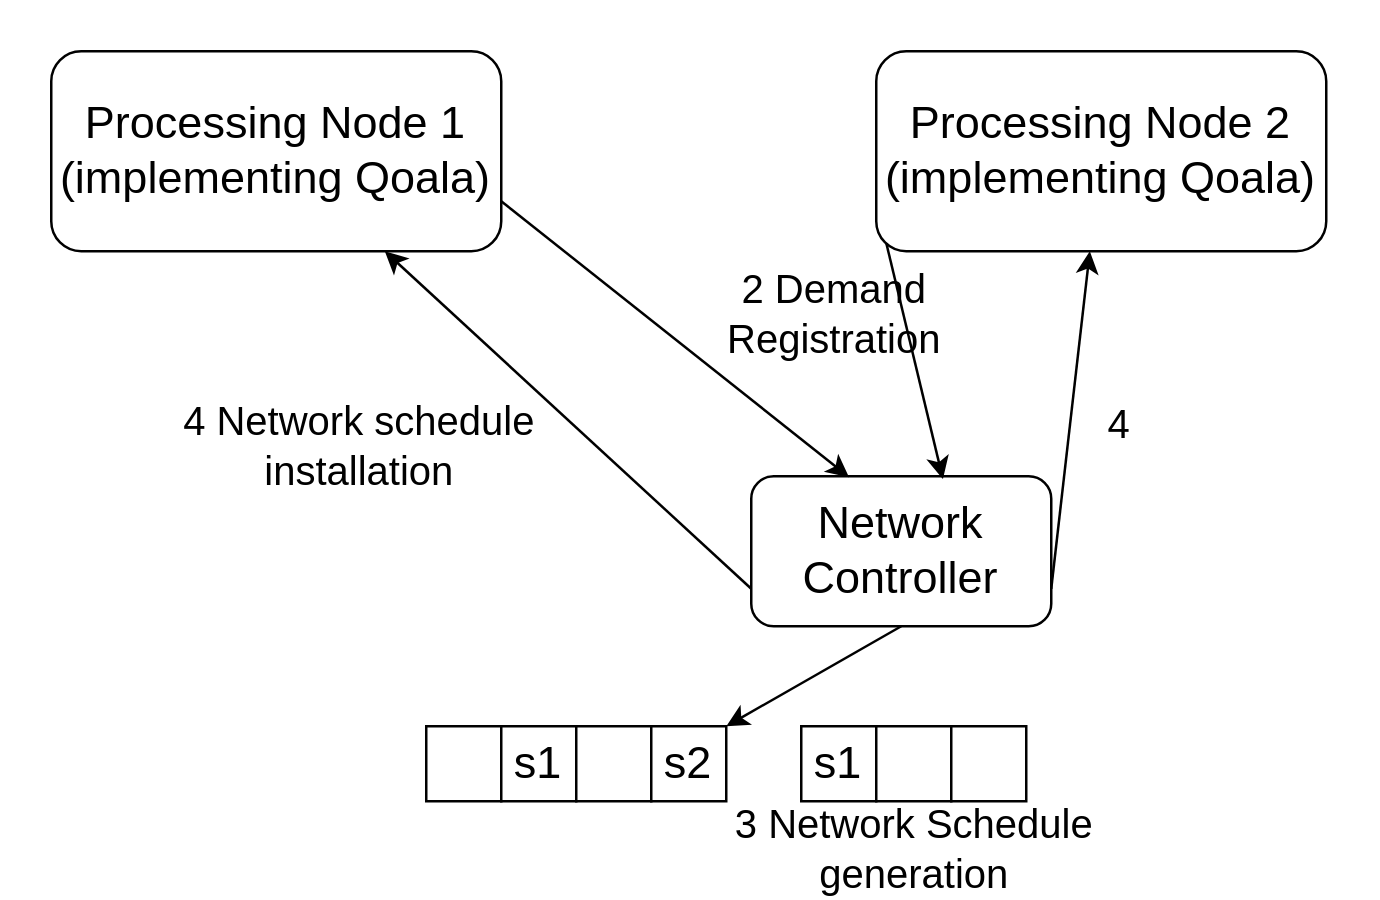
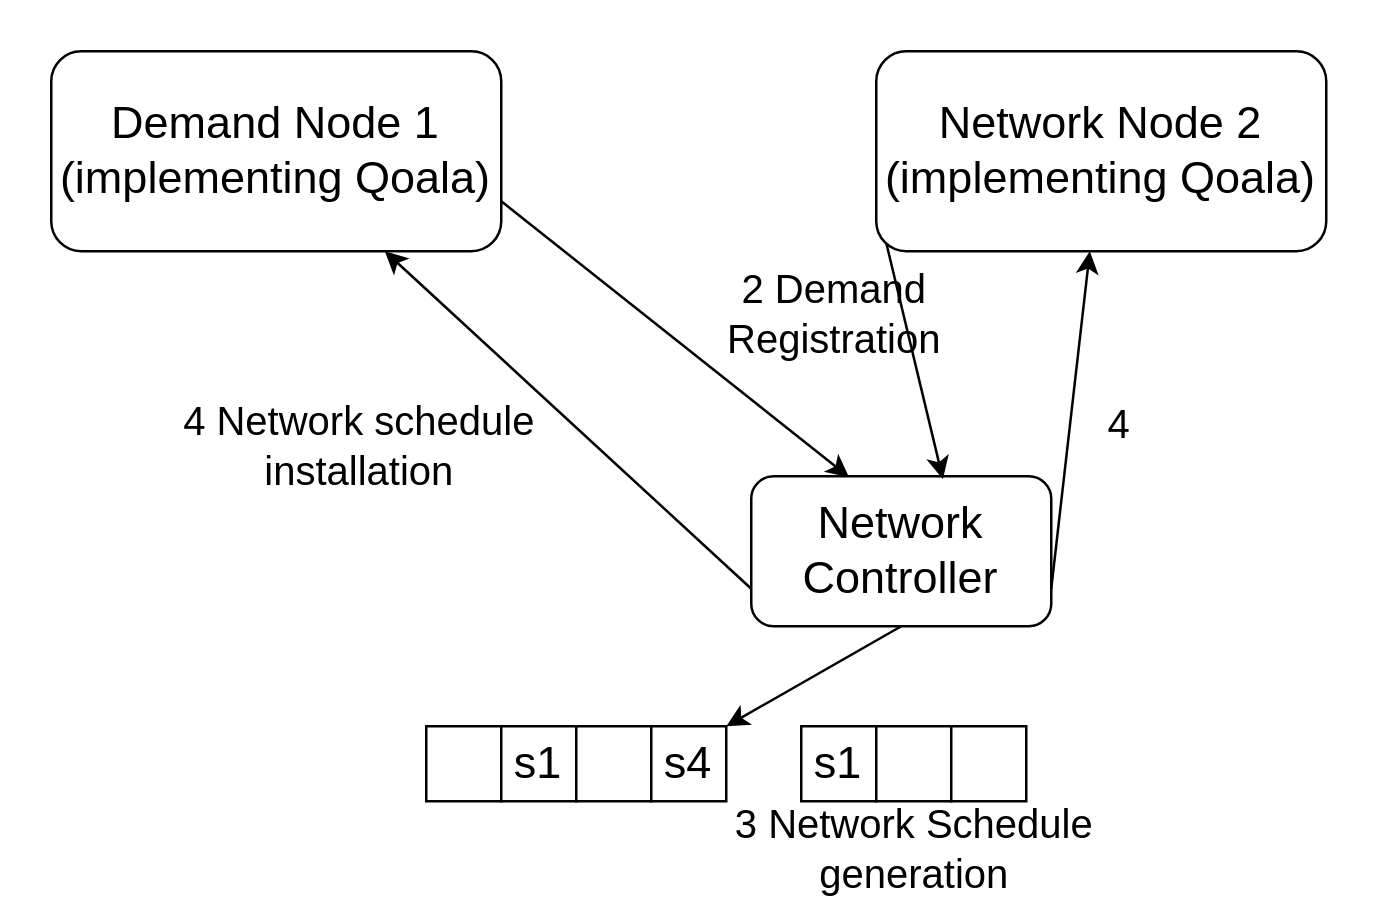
(276, 151) -> (276, 151)
(1101, 151) -> (1101, 151)
(689, 764) -> (689, 764)
